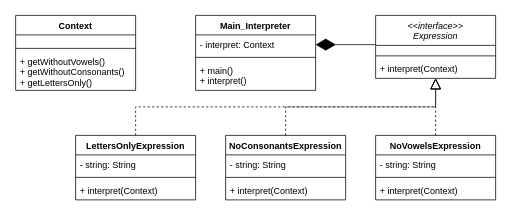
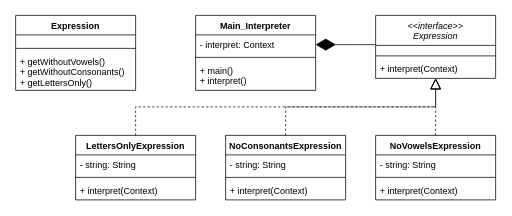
(75, 26) -> (75, 26)
